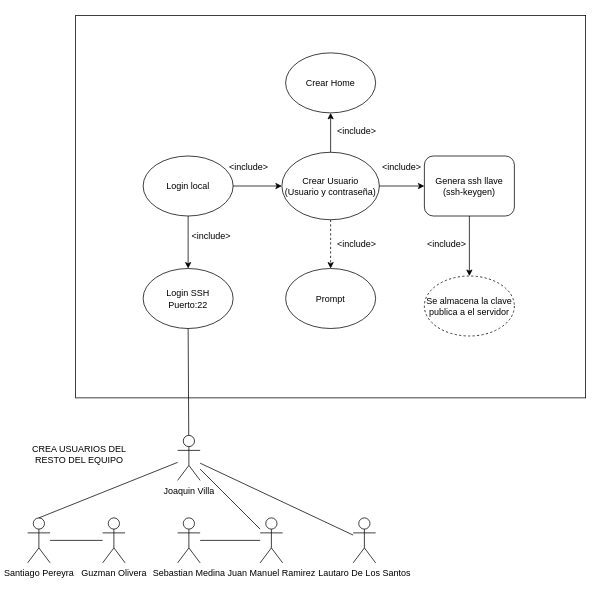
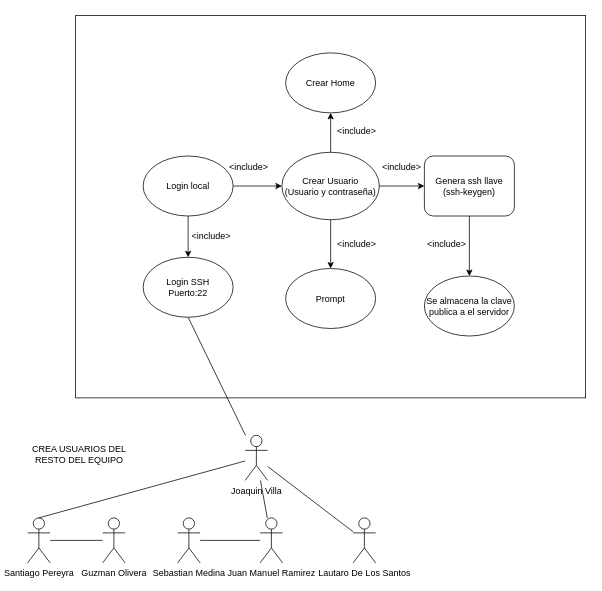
(330, 241) -> (330, 241)
(188, 299) -> (188, 287)
(469, 306) -> (469, 306)
(189, 458) -> (256, 458)
